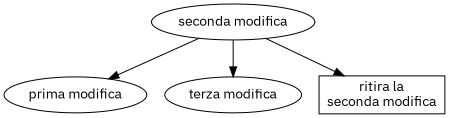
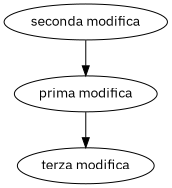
(233, 53) -> (86, 125)
(382, 95) -> none
